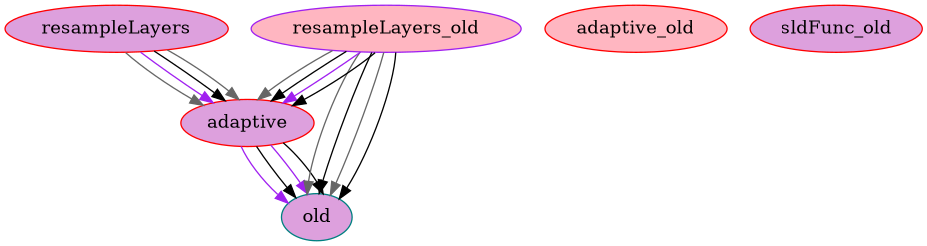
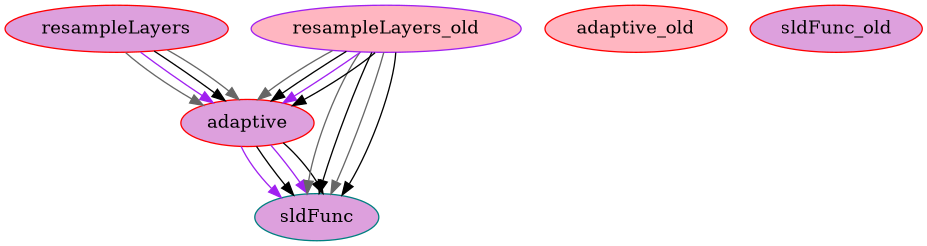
(317, 217) -> (317, 217)
